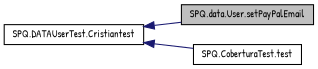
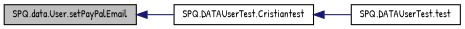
(168, 24) -> (161, 15)
(247, 55) -> (406, 15)
